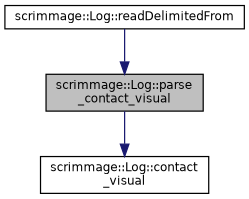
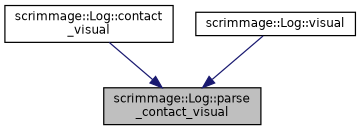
(125, 17) -> (276, 24)
(125, 128) -> (131, 61)
